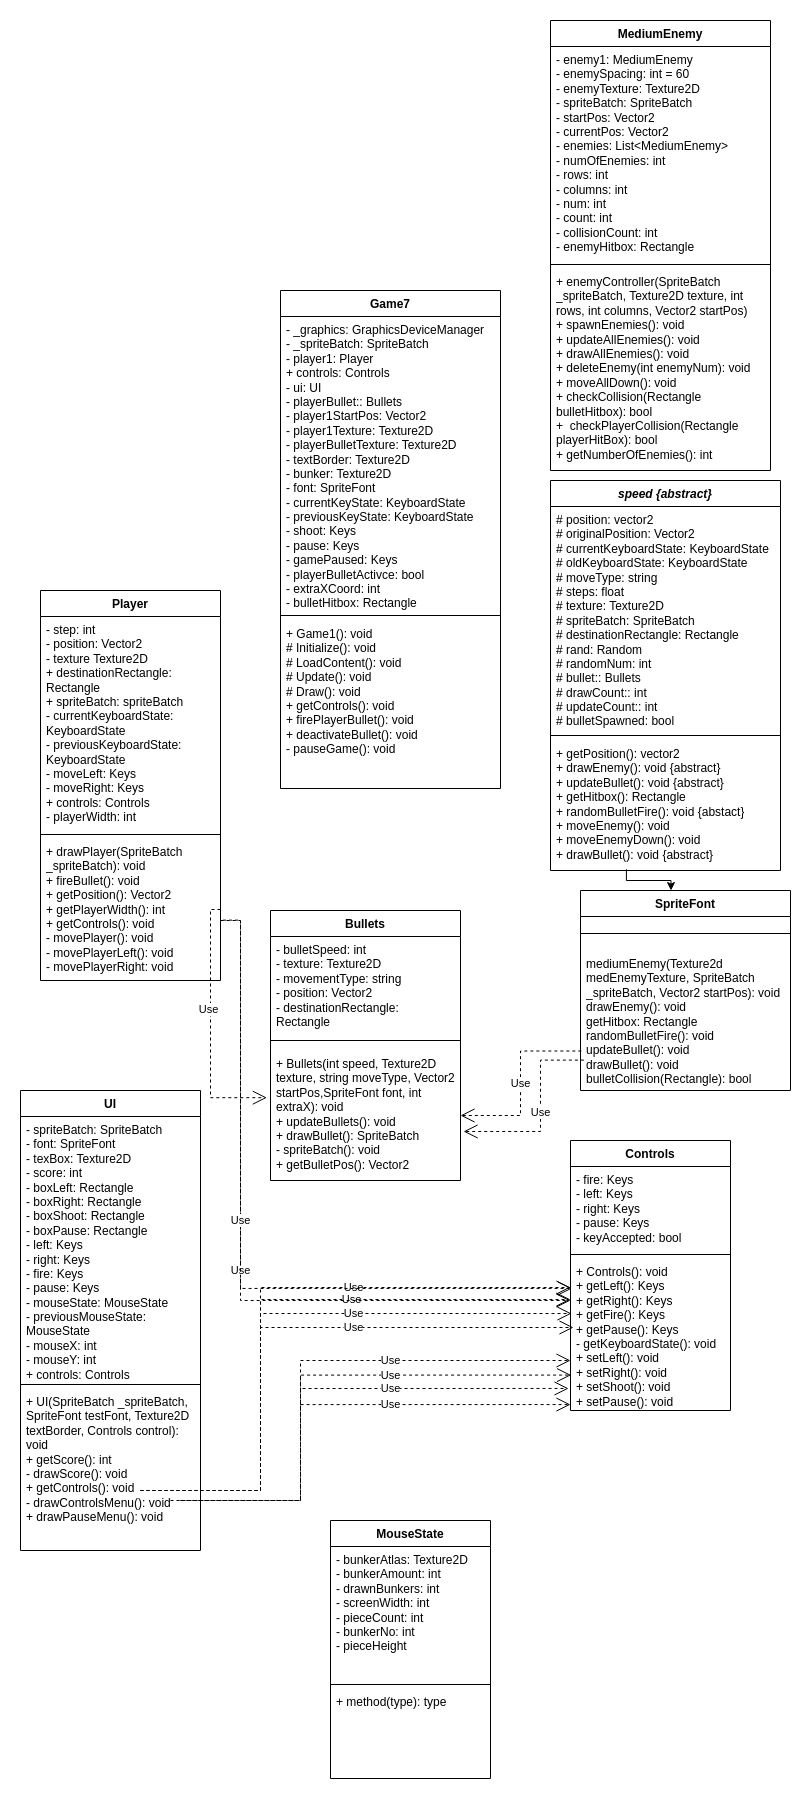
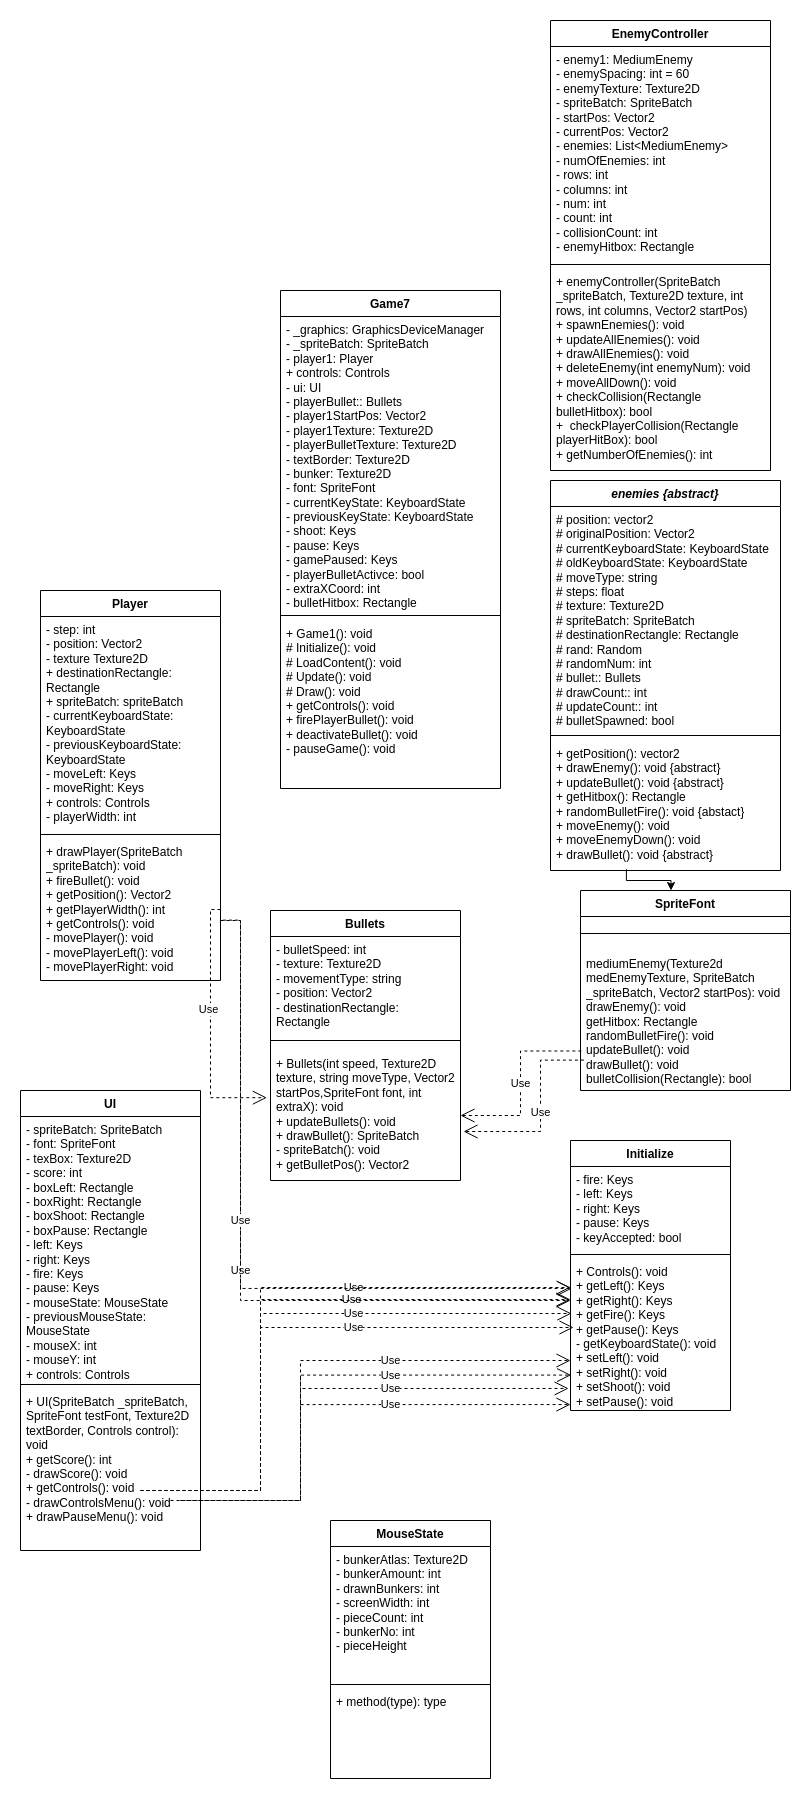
(661, 35) -> (661, 35)
(666, 495) -> (666, 495)
(651, 1155) -> (651, 1155)
